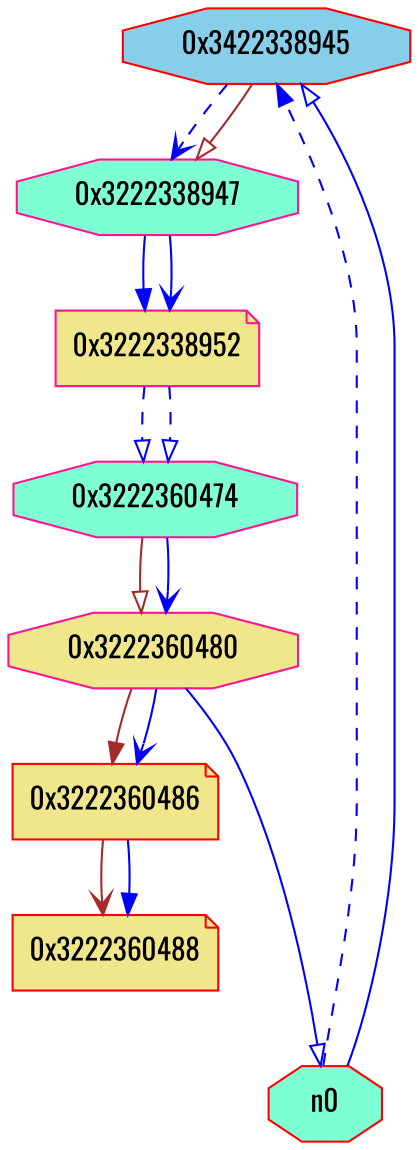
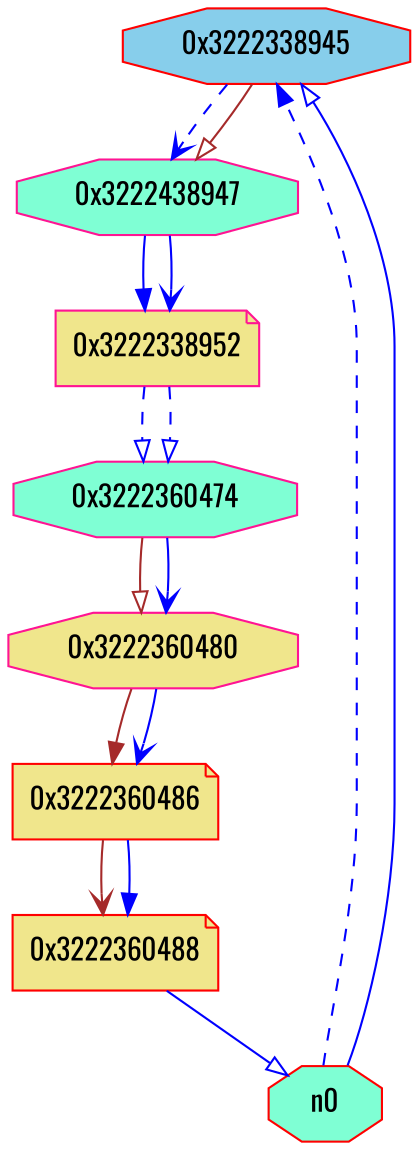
(267, 46) -> (267, 46)
(157, 197) -> (157, 197)
(274, 857) -> (218, 1027)
